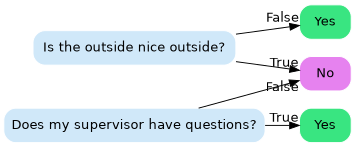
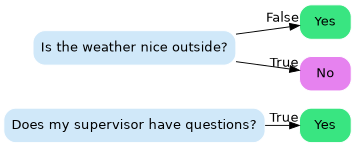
(134, 48) -> (134, 48)
(244, 96) -> none
